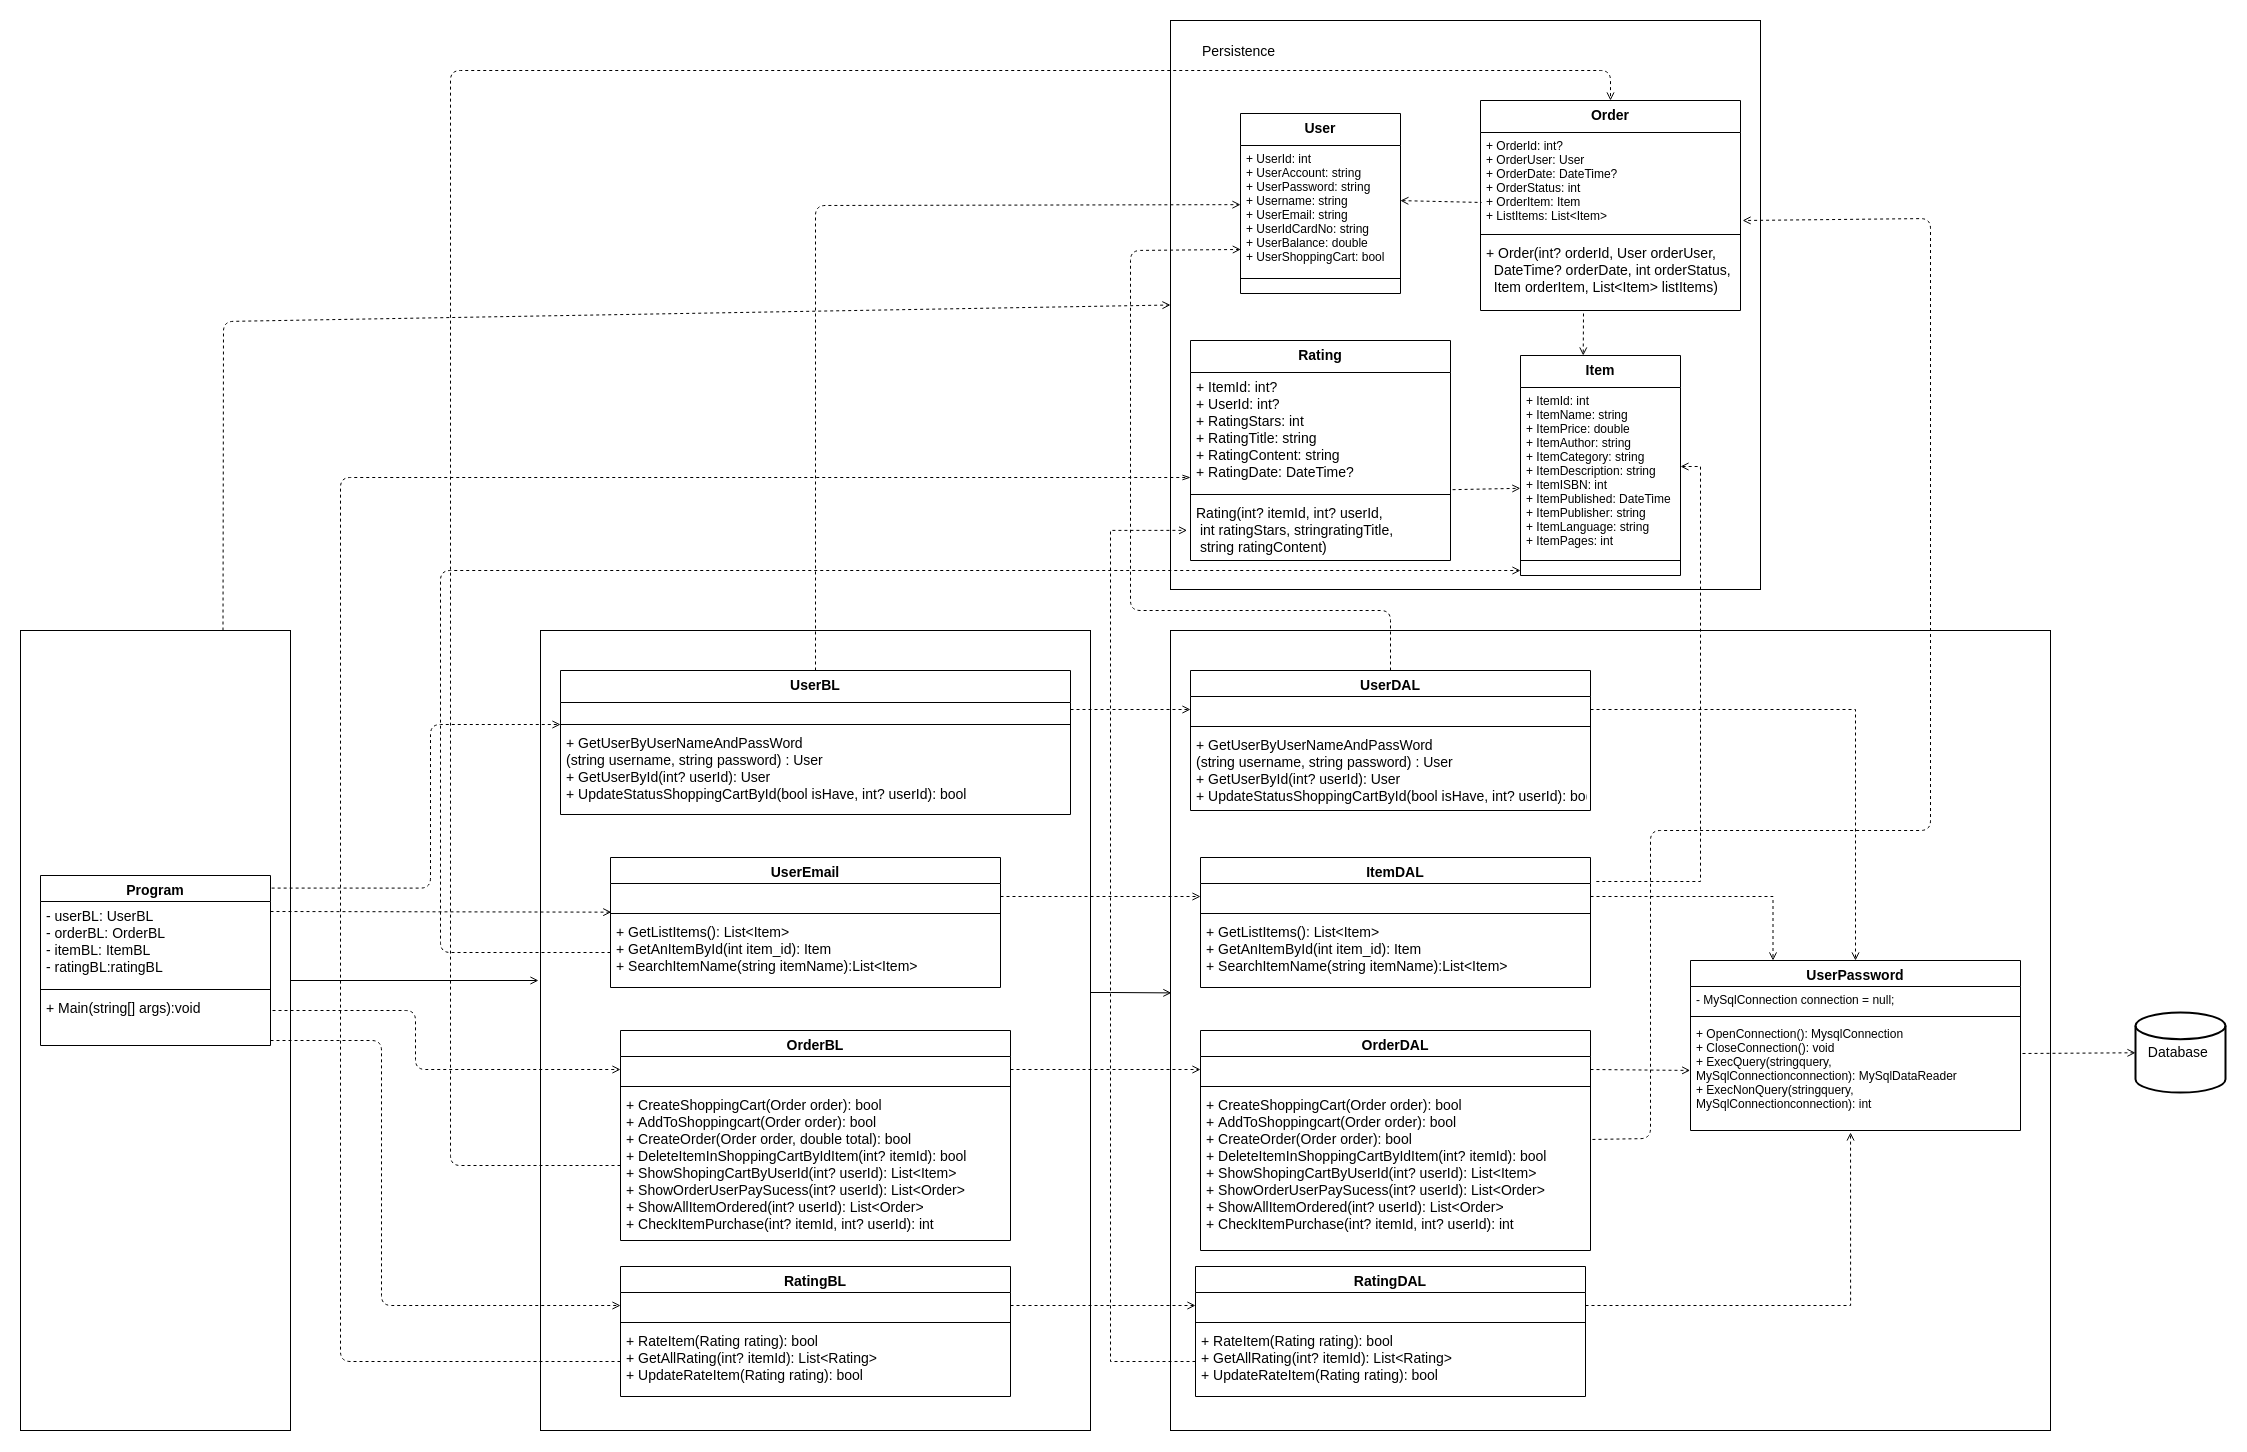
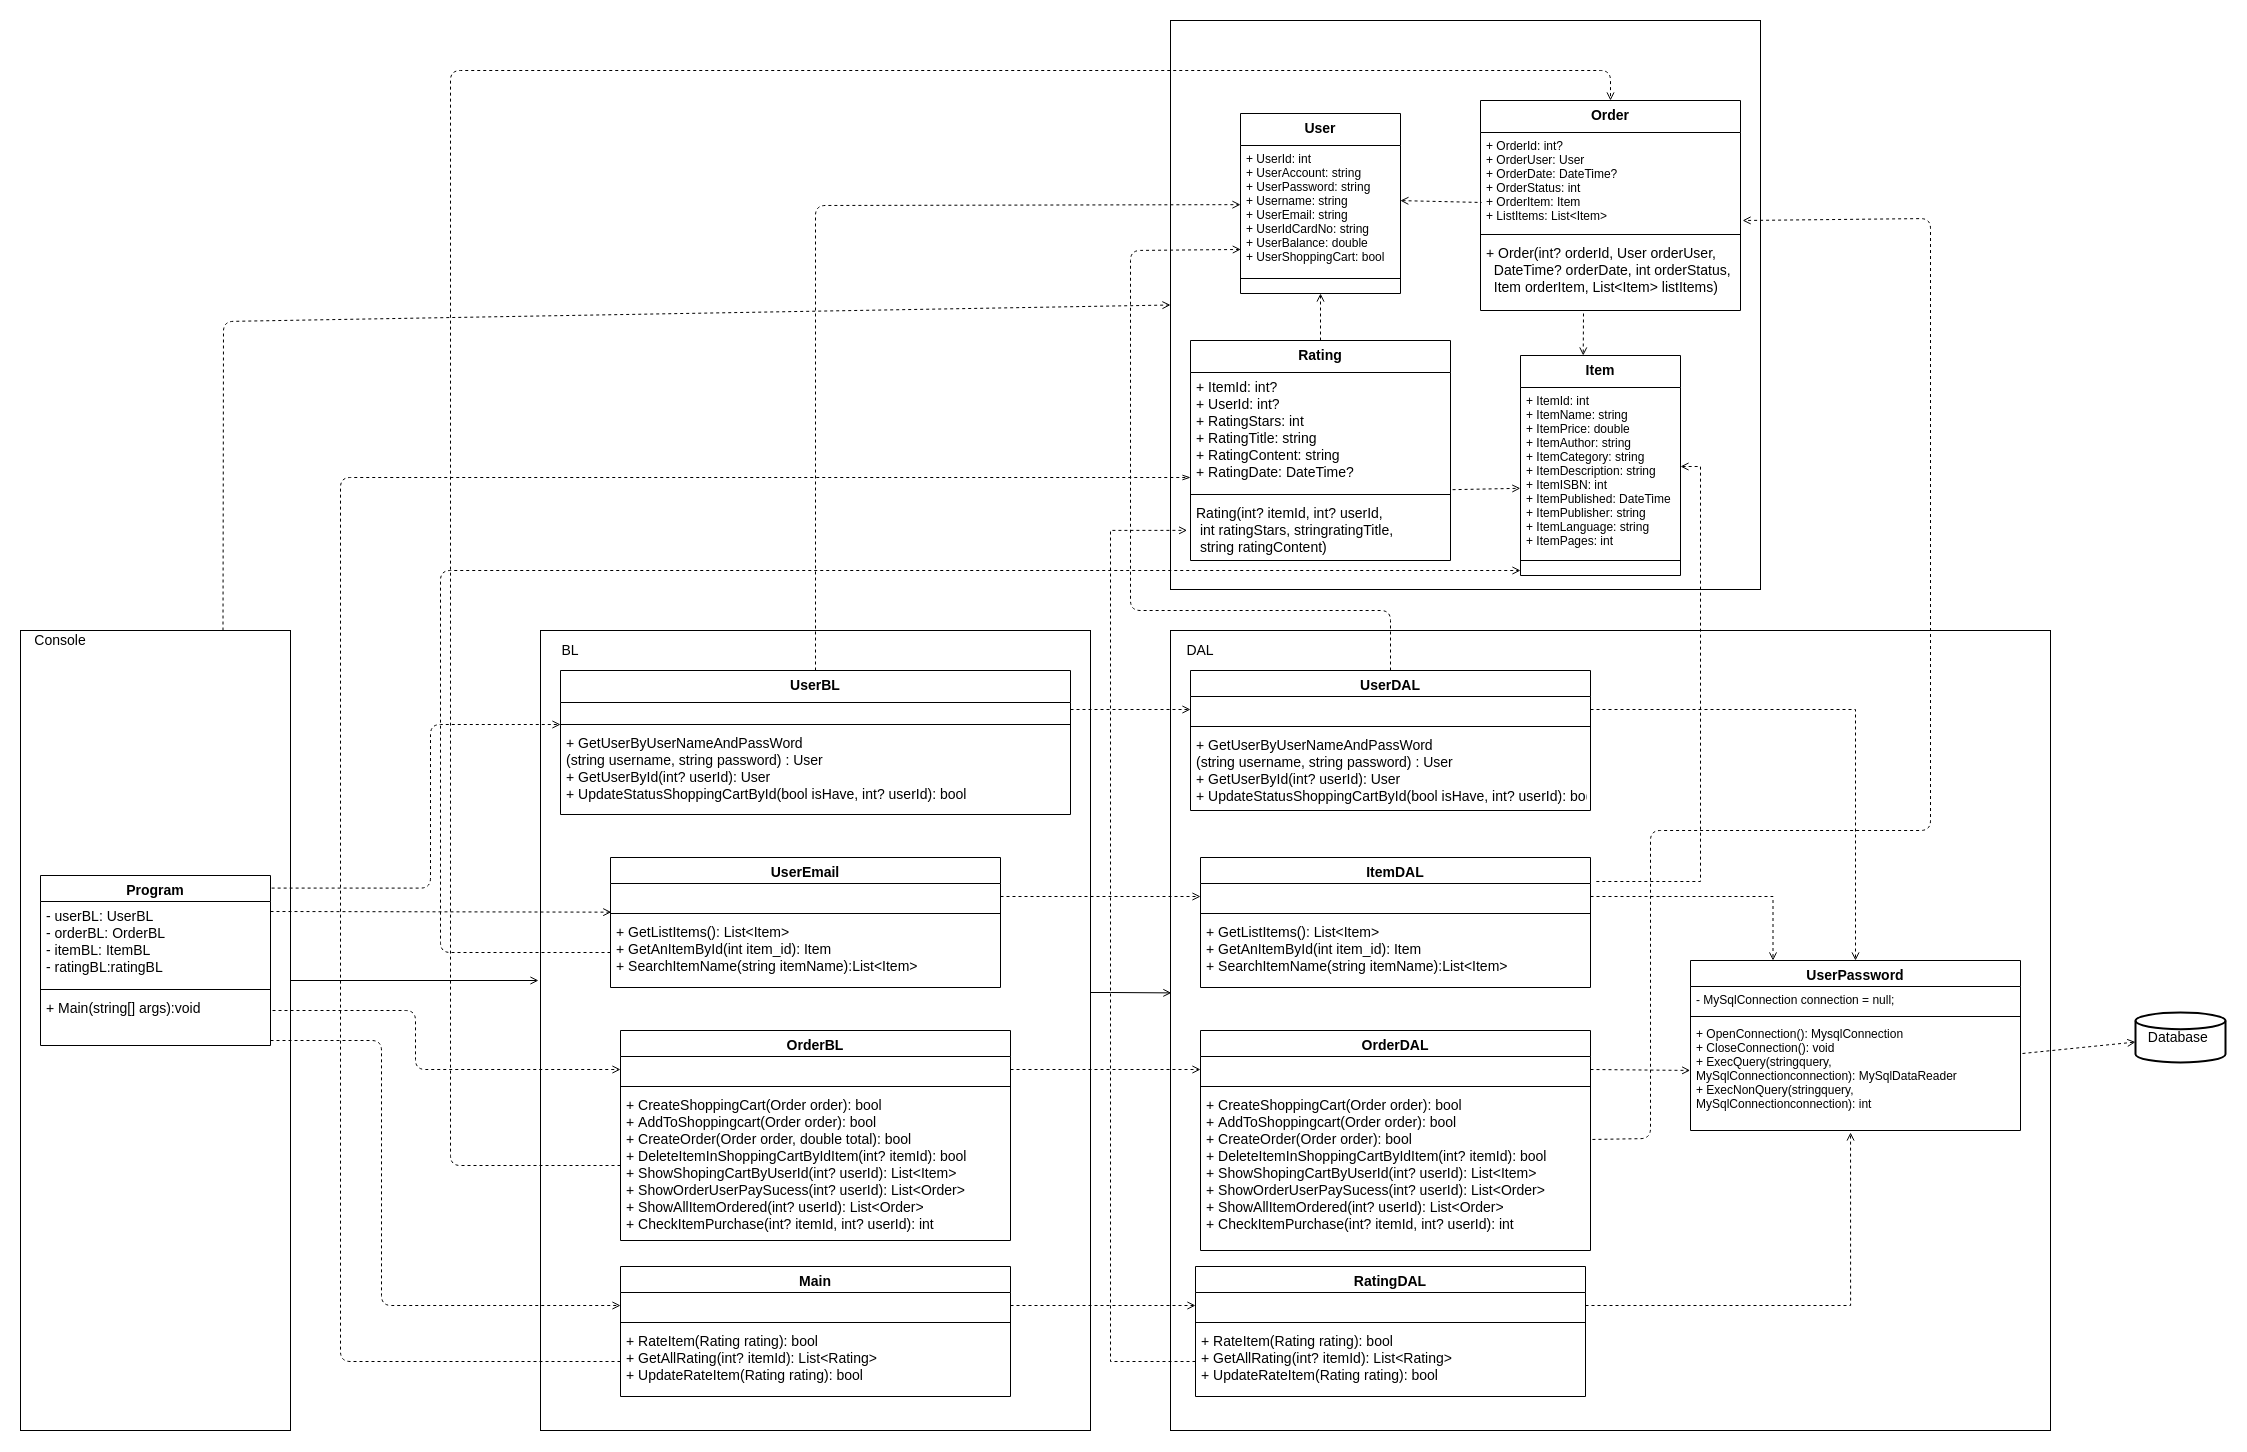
(1246, 51) -> none
none -> (1321, 317)
none -> (61, 641)
none -> (571, 651)
none -> (1201, 651)
(2181, 1053) -> (2181, 1038)
(815, 1281) -> (815, 1281)
